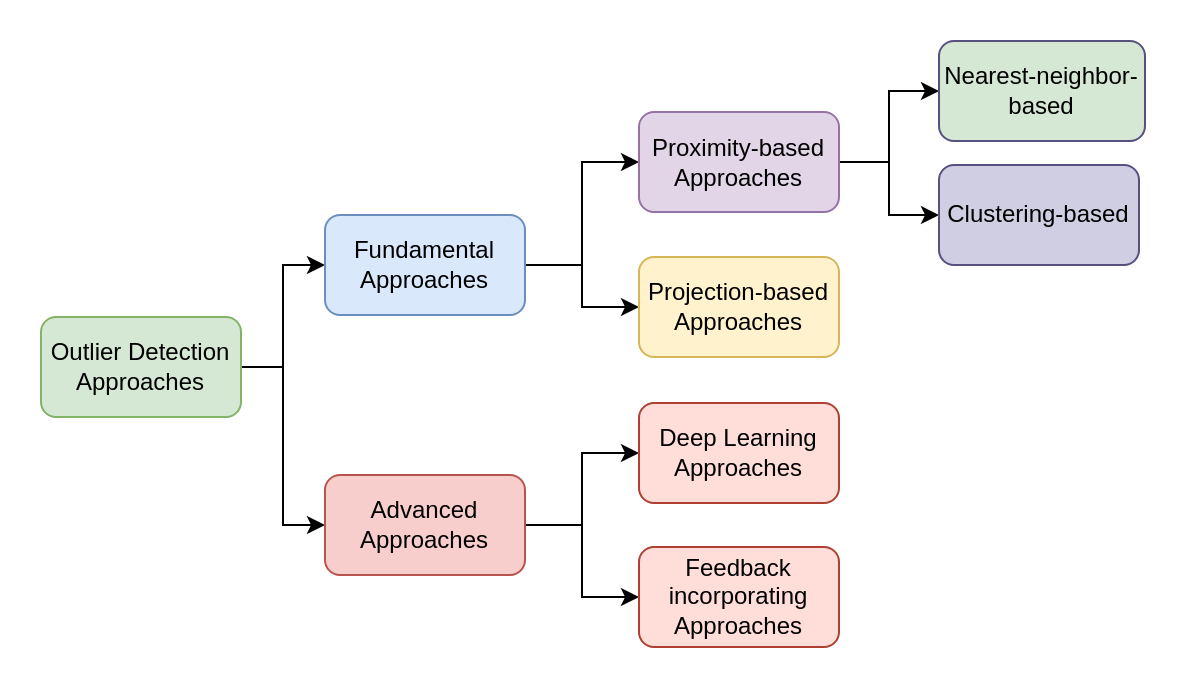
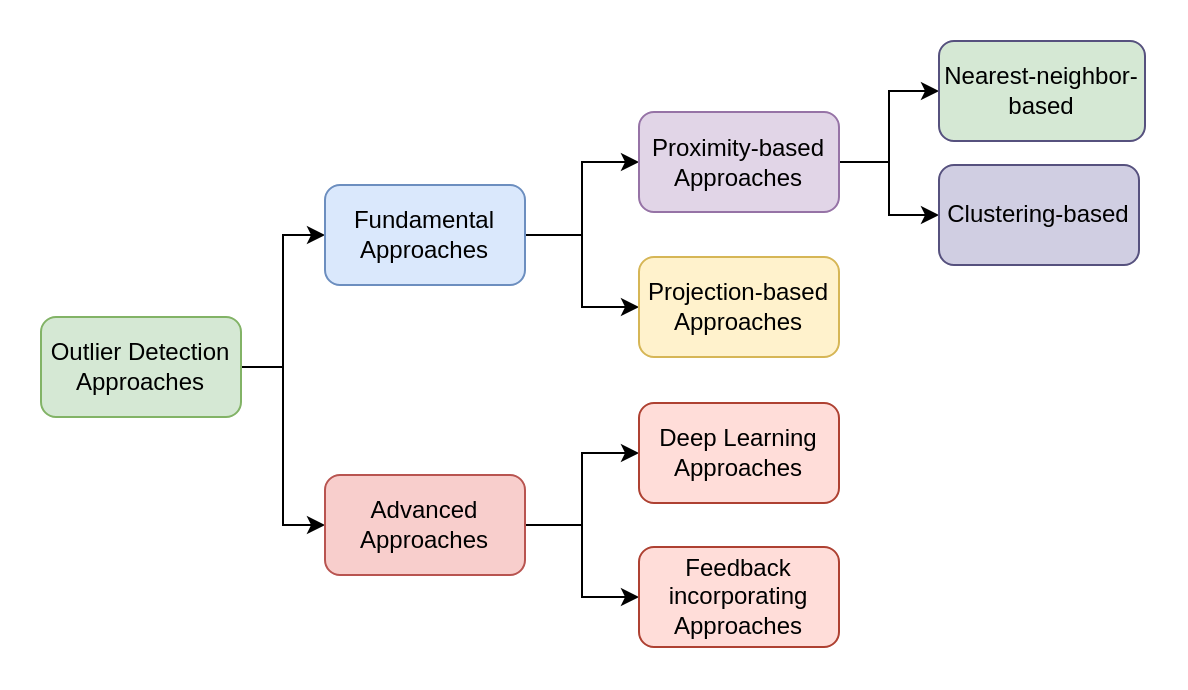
(425, 265) -> (425, 235)
